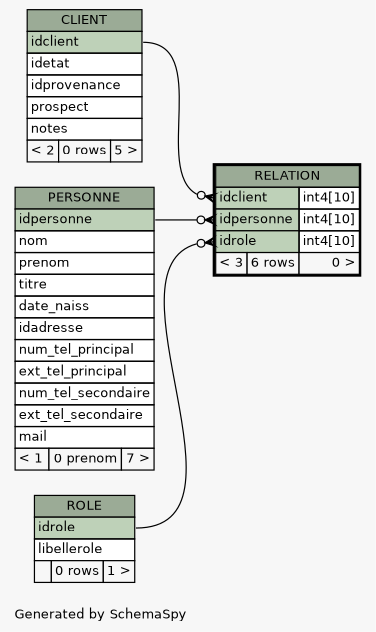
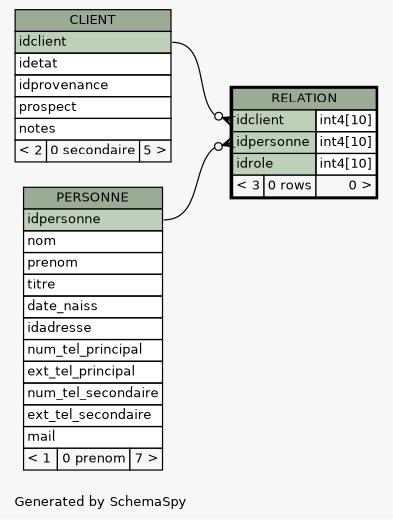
(85, 150) -> (93, 150)
(273, 263) -> (290, 185)
(84, 539) -> none
